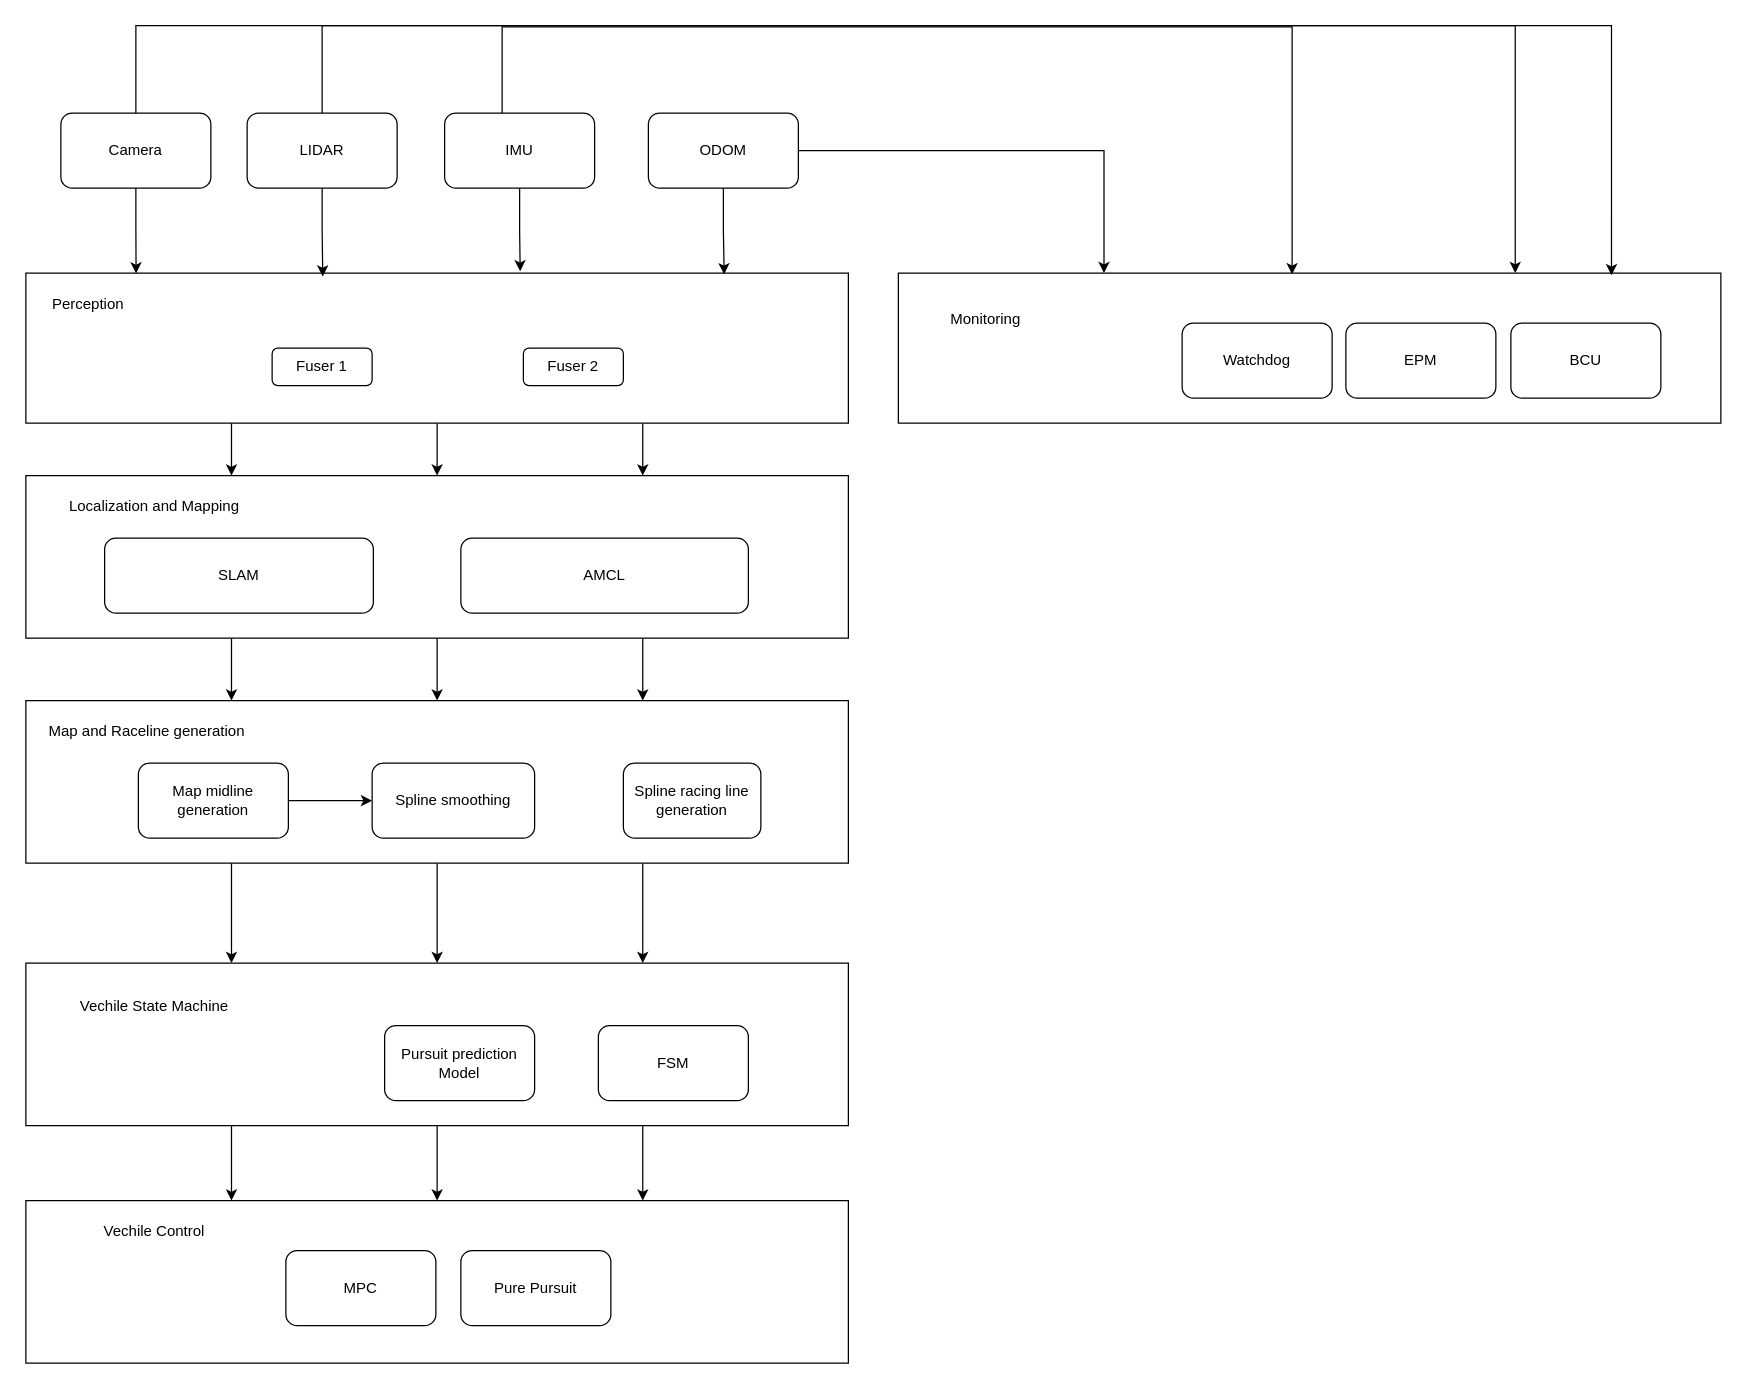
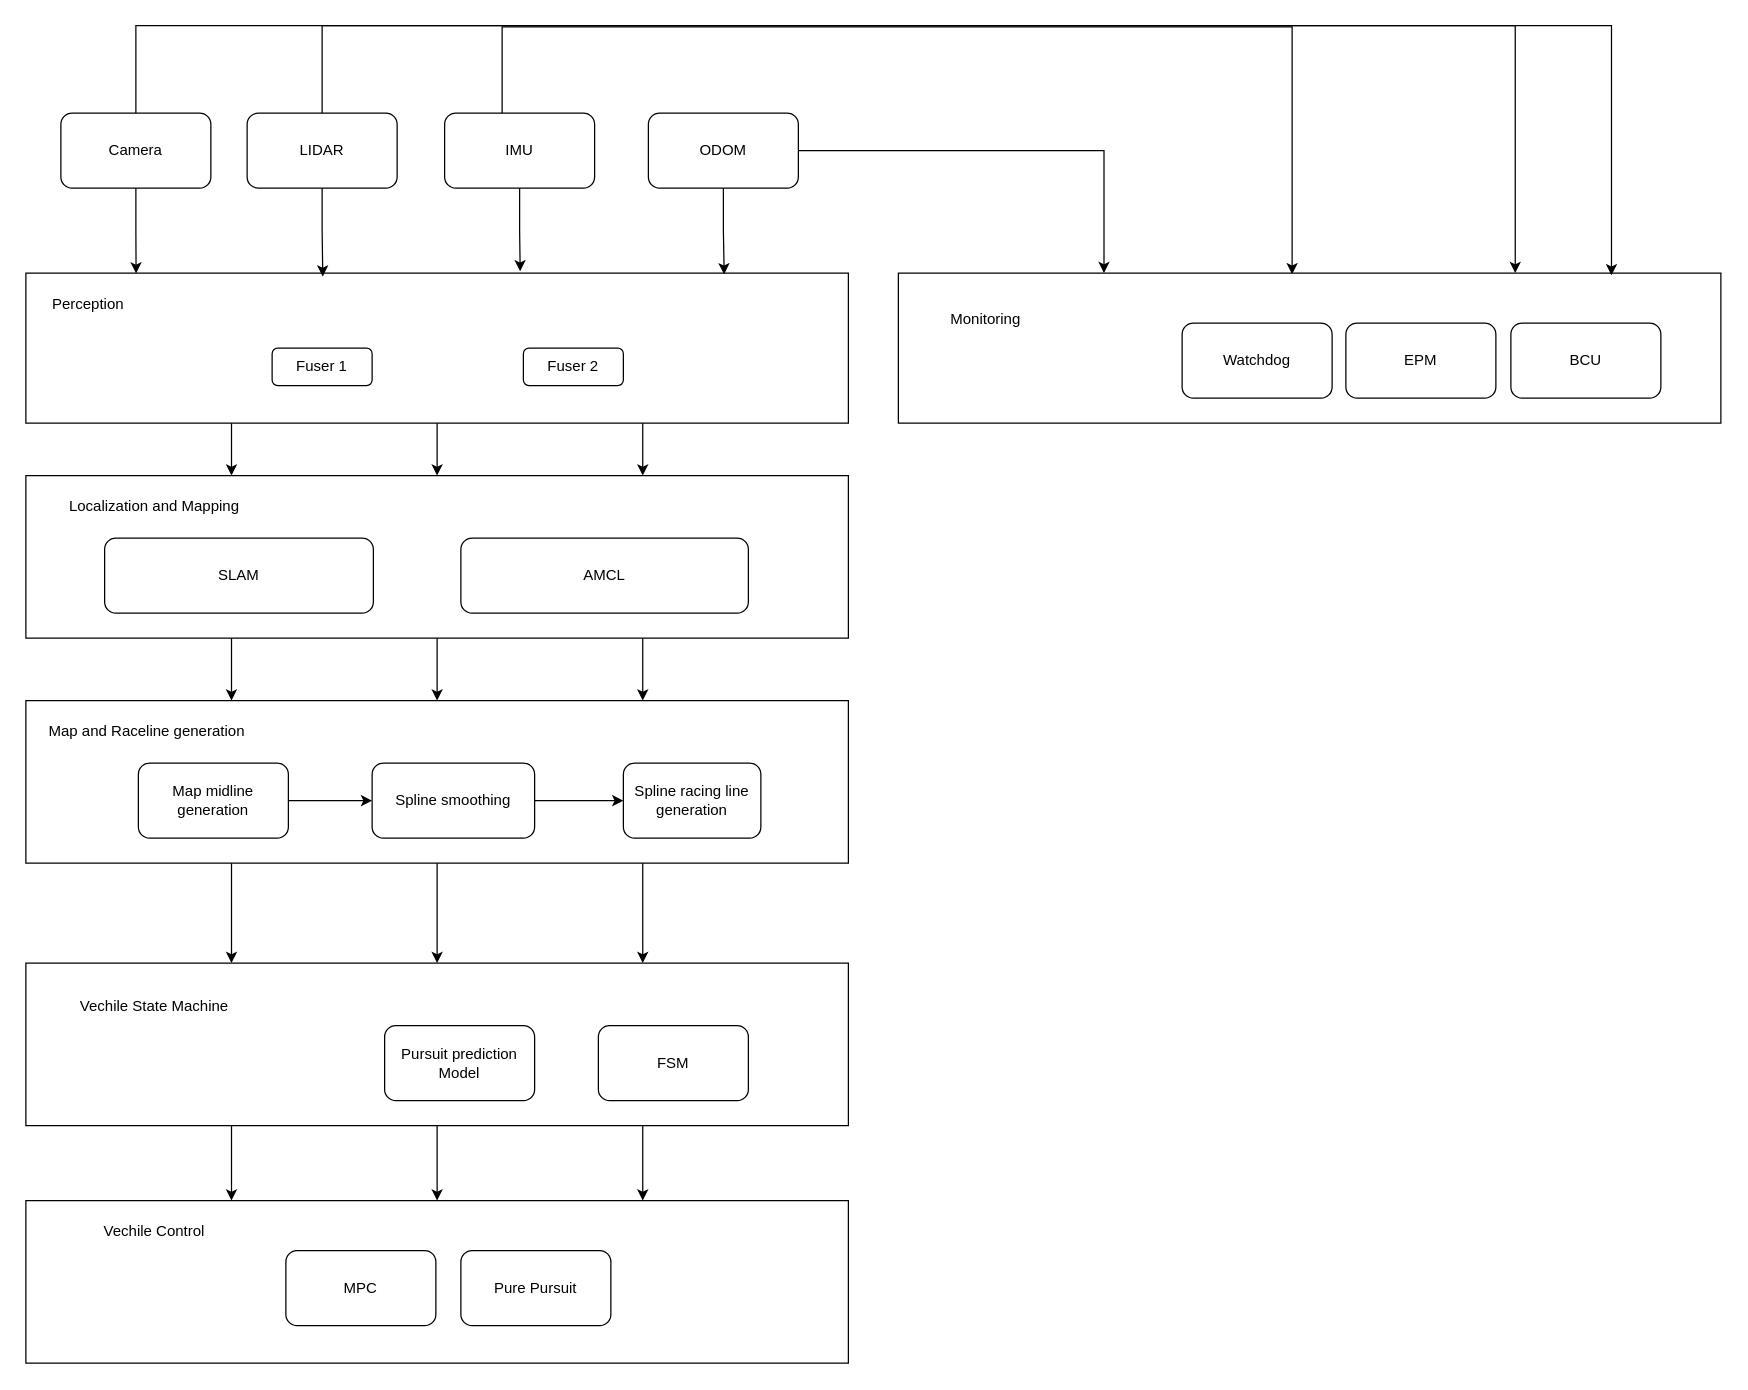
none -> (575, 801)
